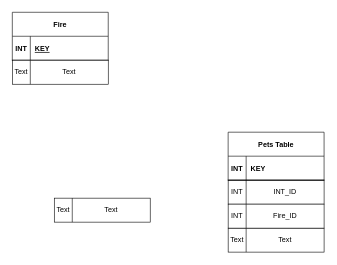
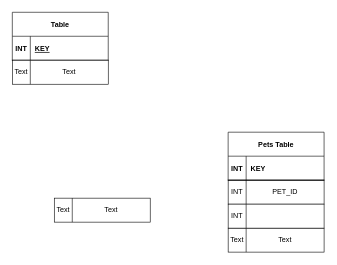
(60, 25) -> (60, 25)
(285, 192) -> (285, 192)
(285, 216) -> none
